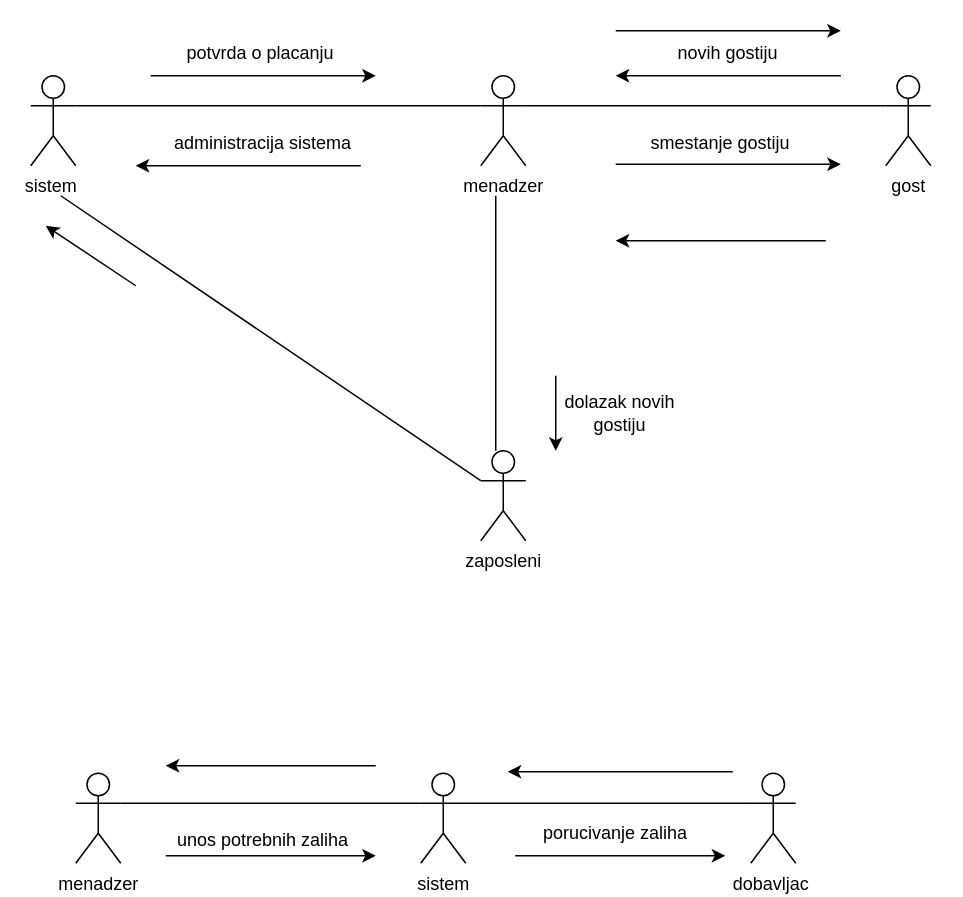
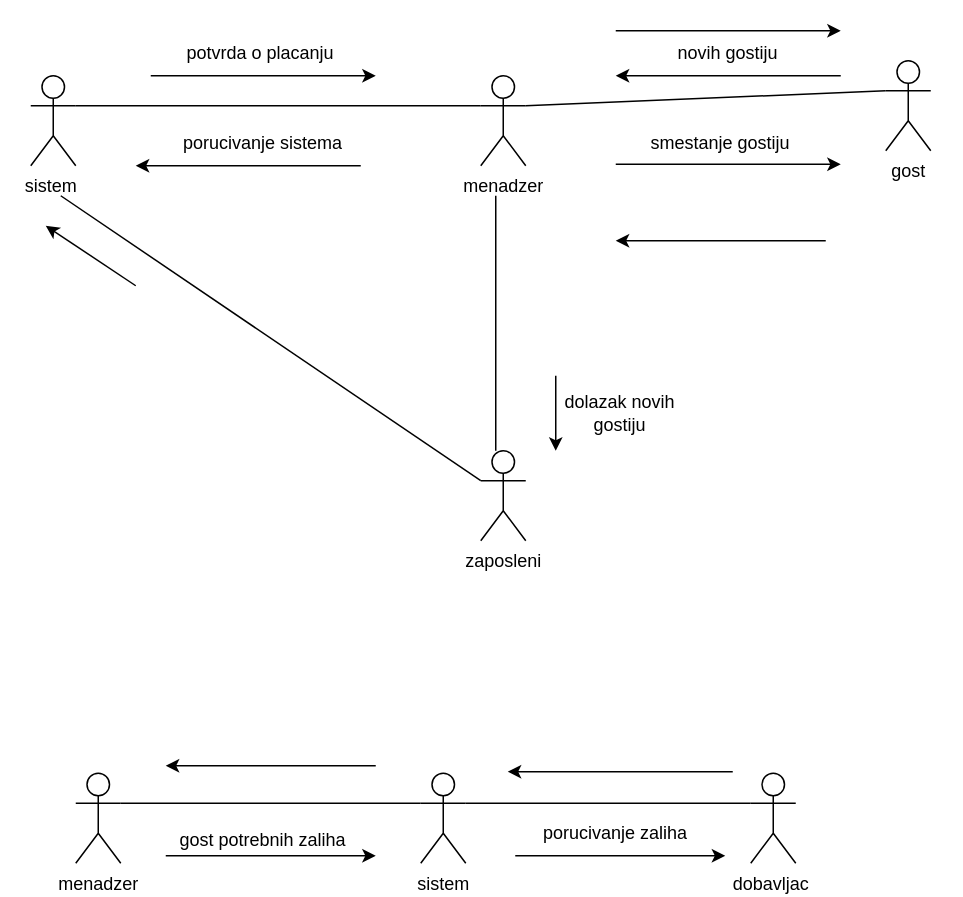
(908, 121) -> (908, 106)
(263, 143) -> (263, 143)
(263, 841) -> (263, 841)
